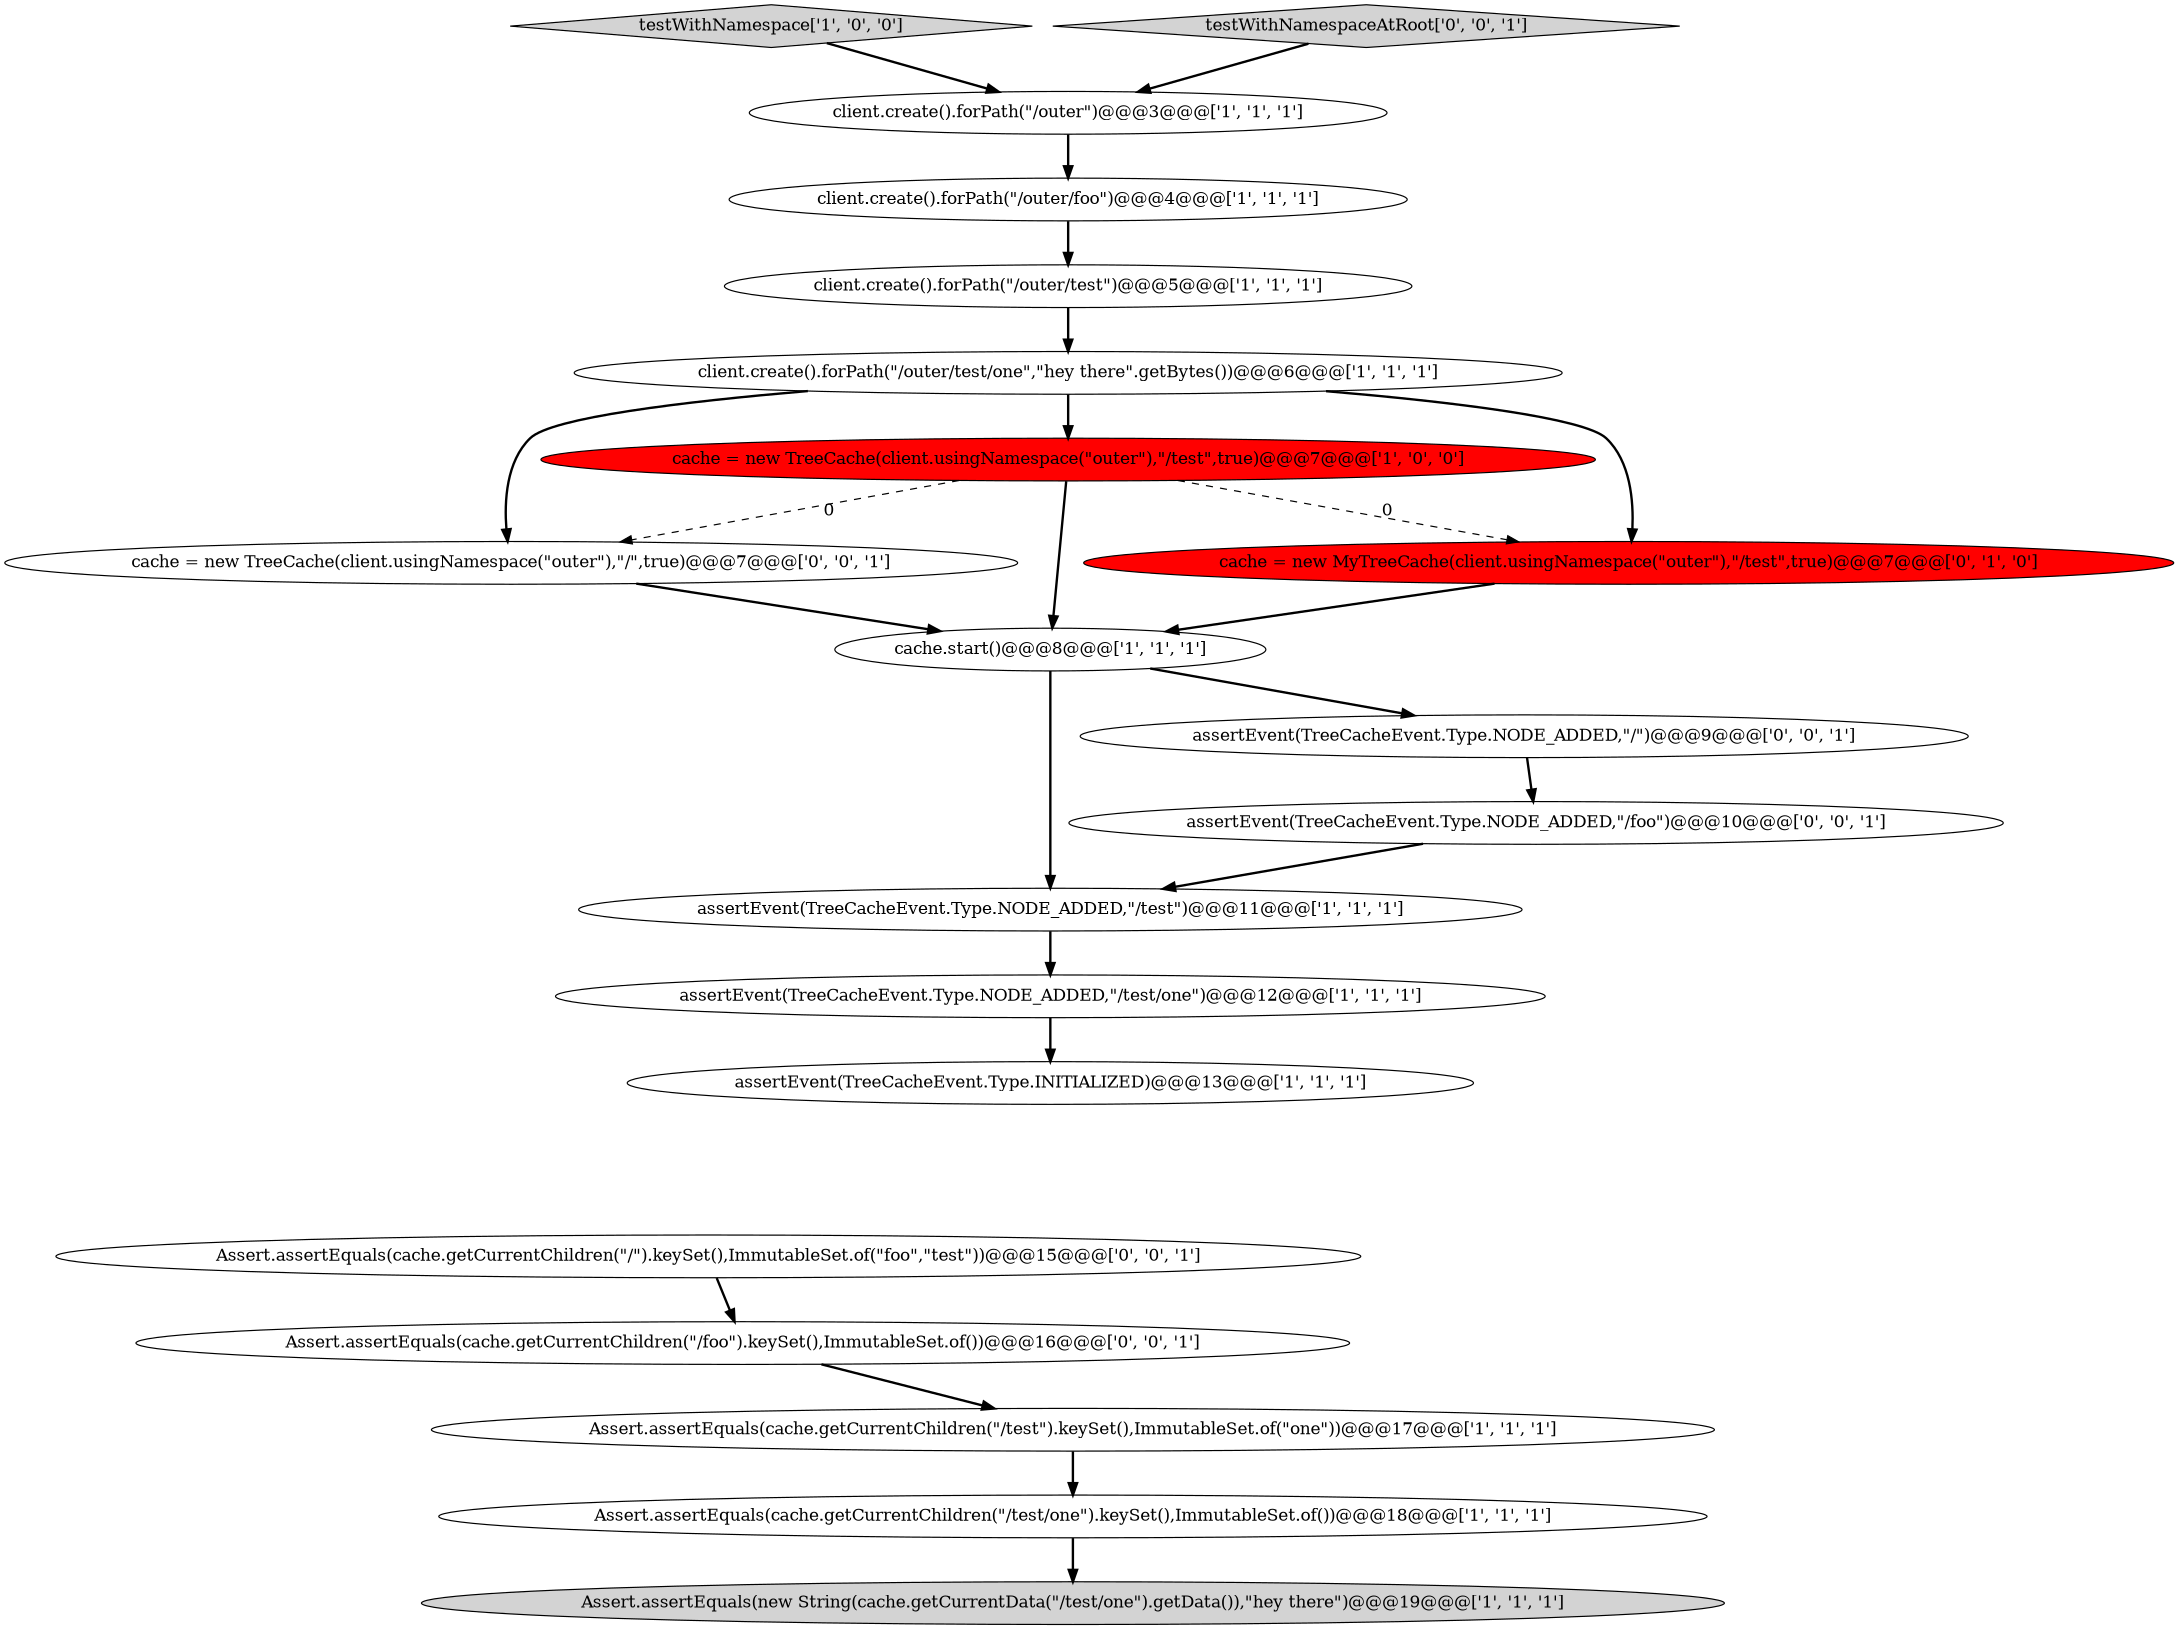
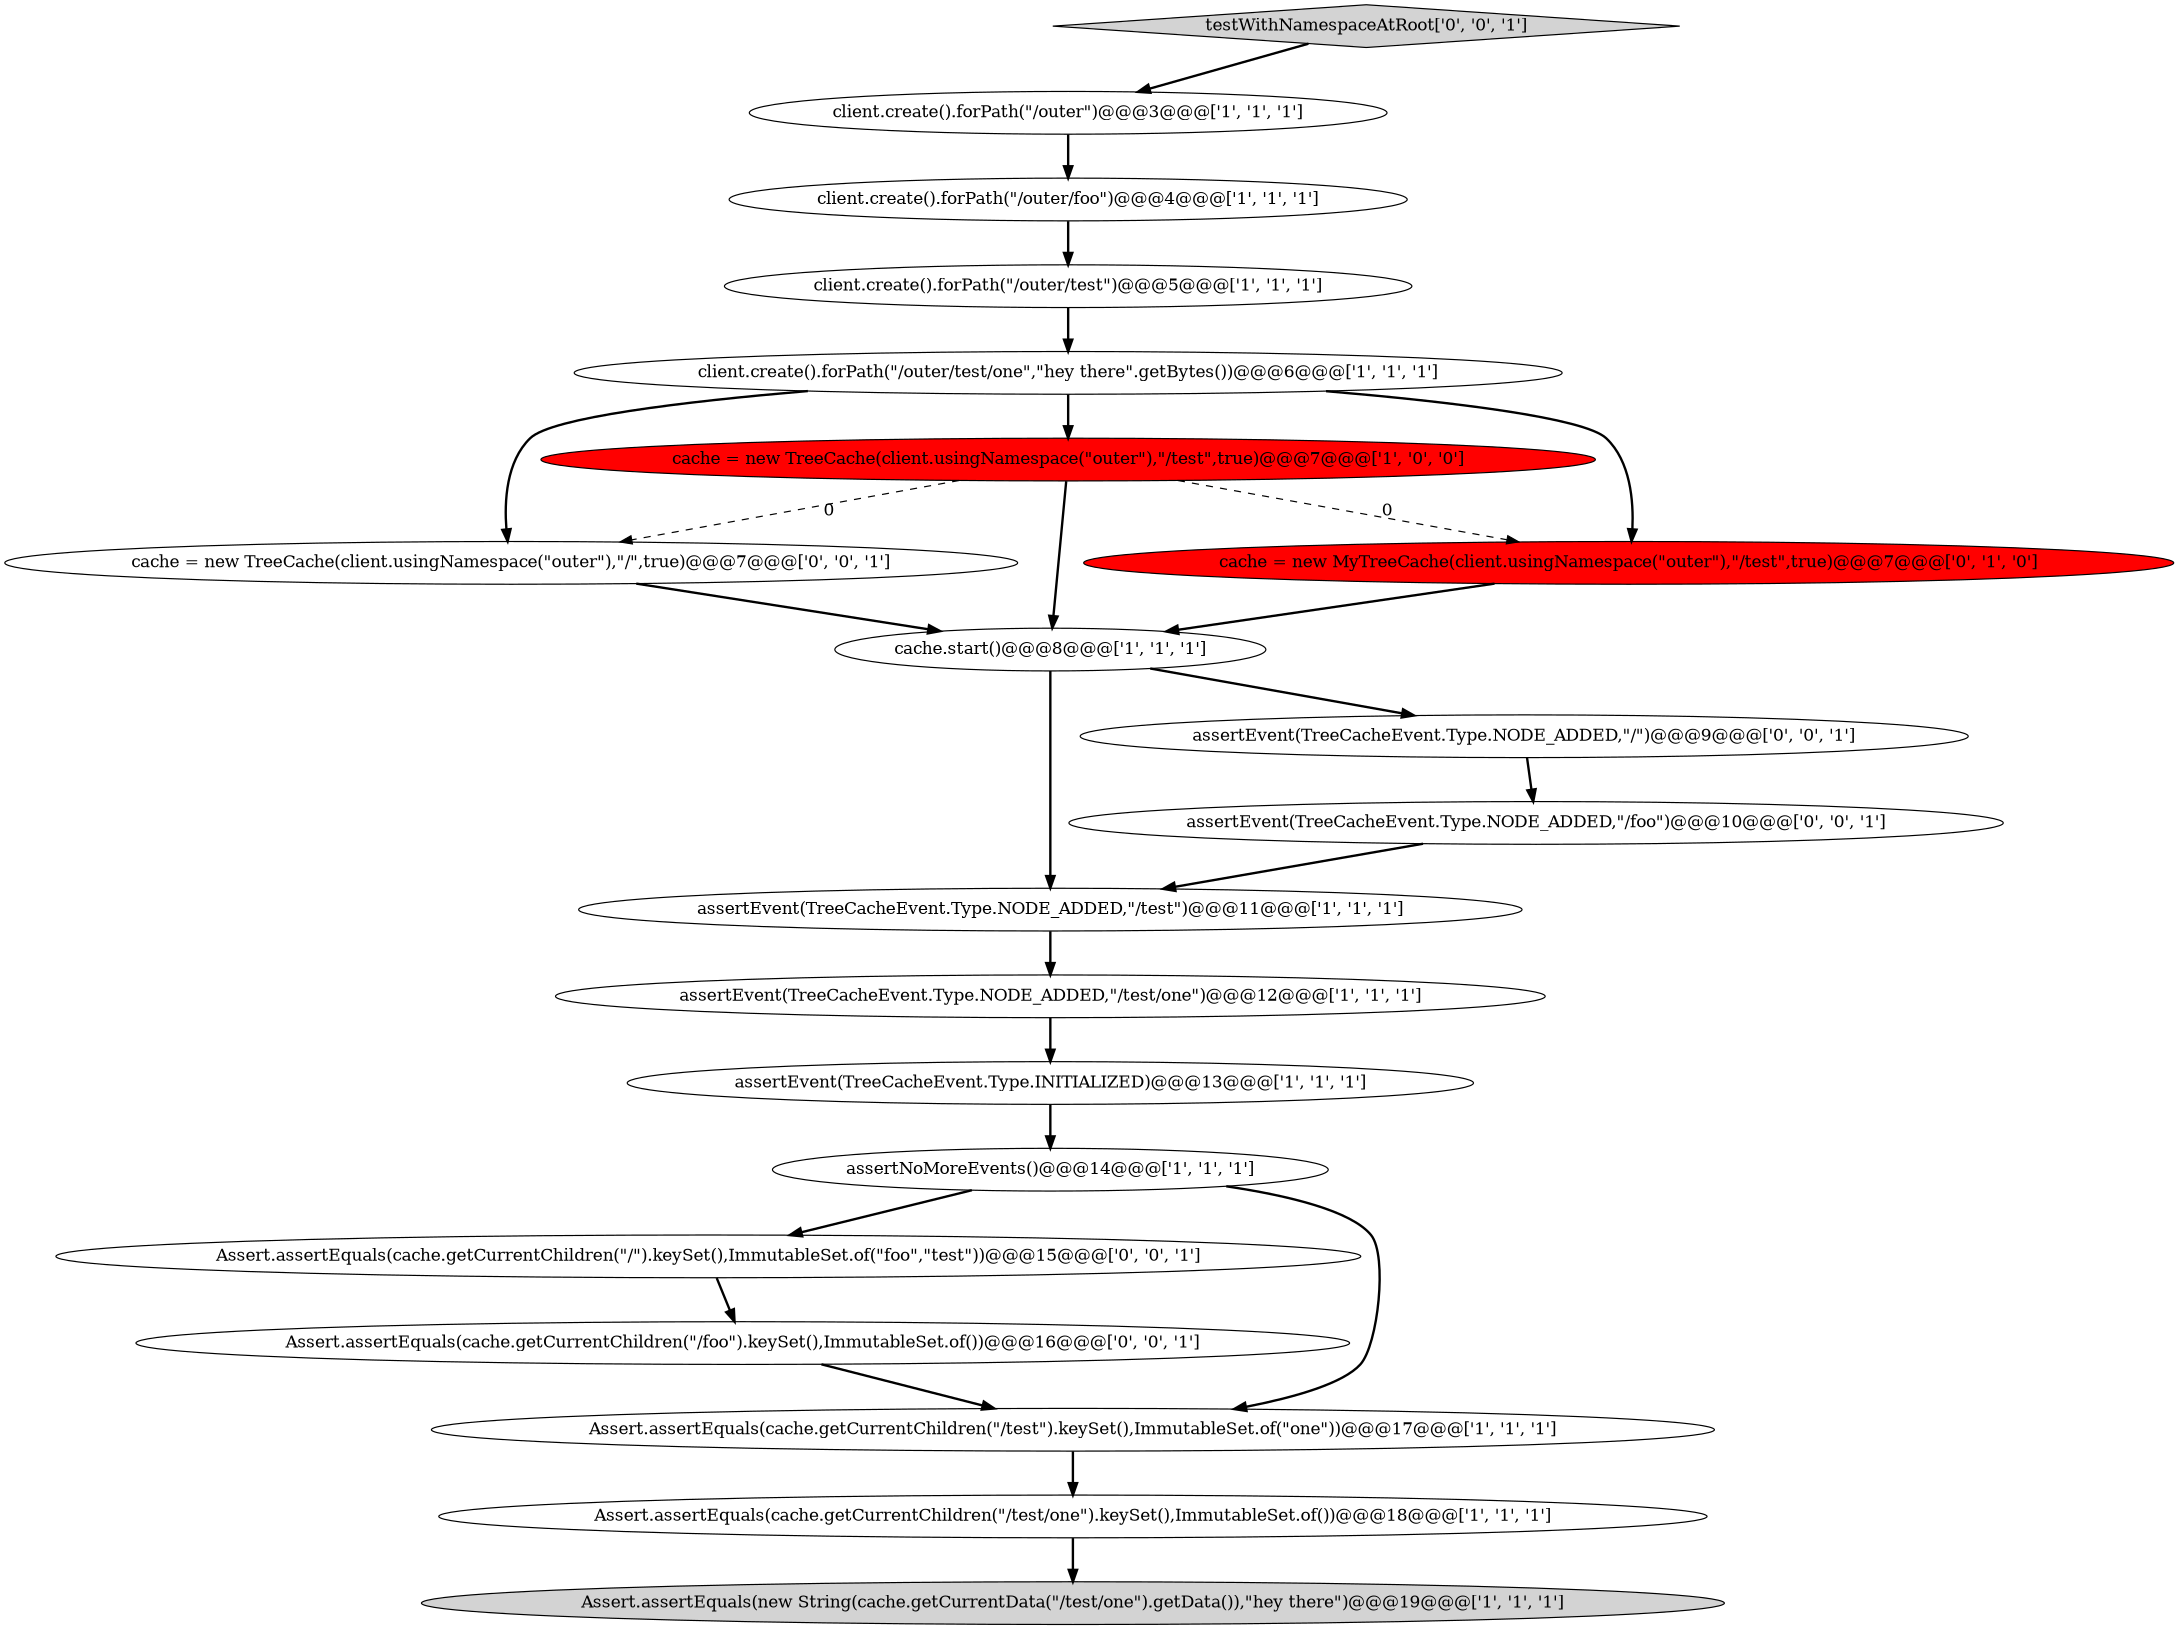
(771, 26) -> none
none -> (1050, 1170)
